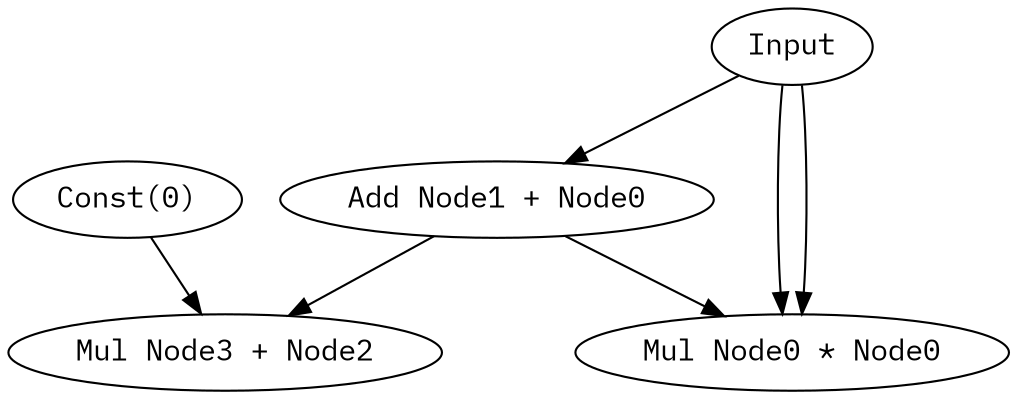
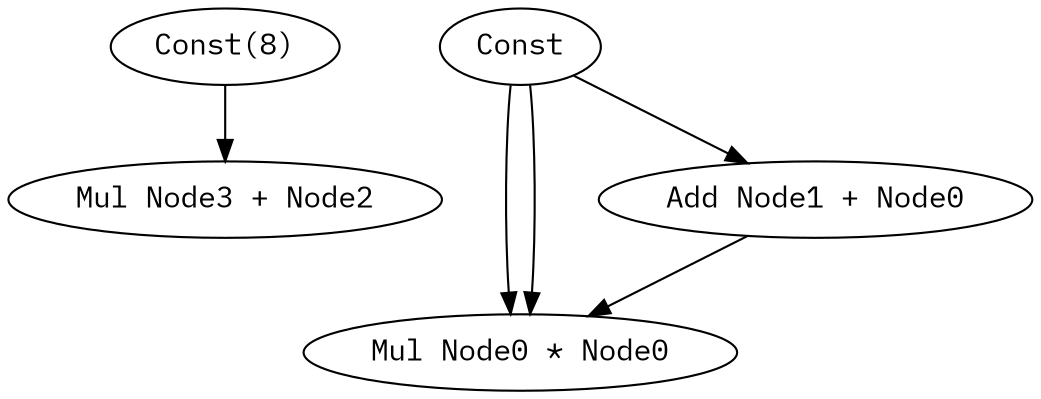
(792, 47) -> (520, 47)
(128, 200) -> (225, 47)
(371, 271) -> none
